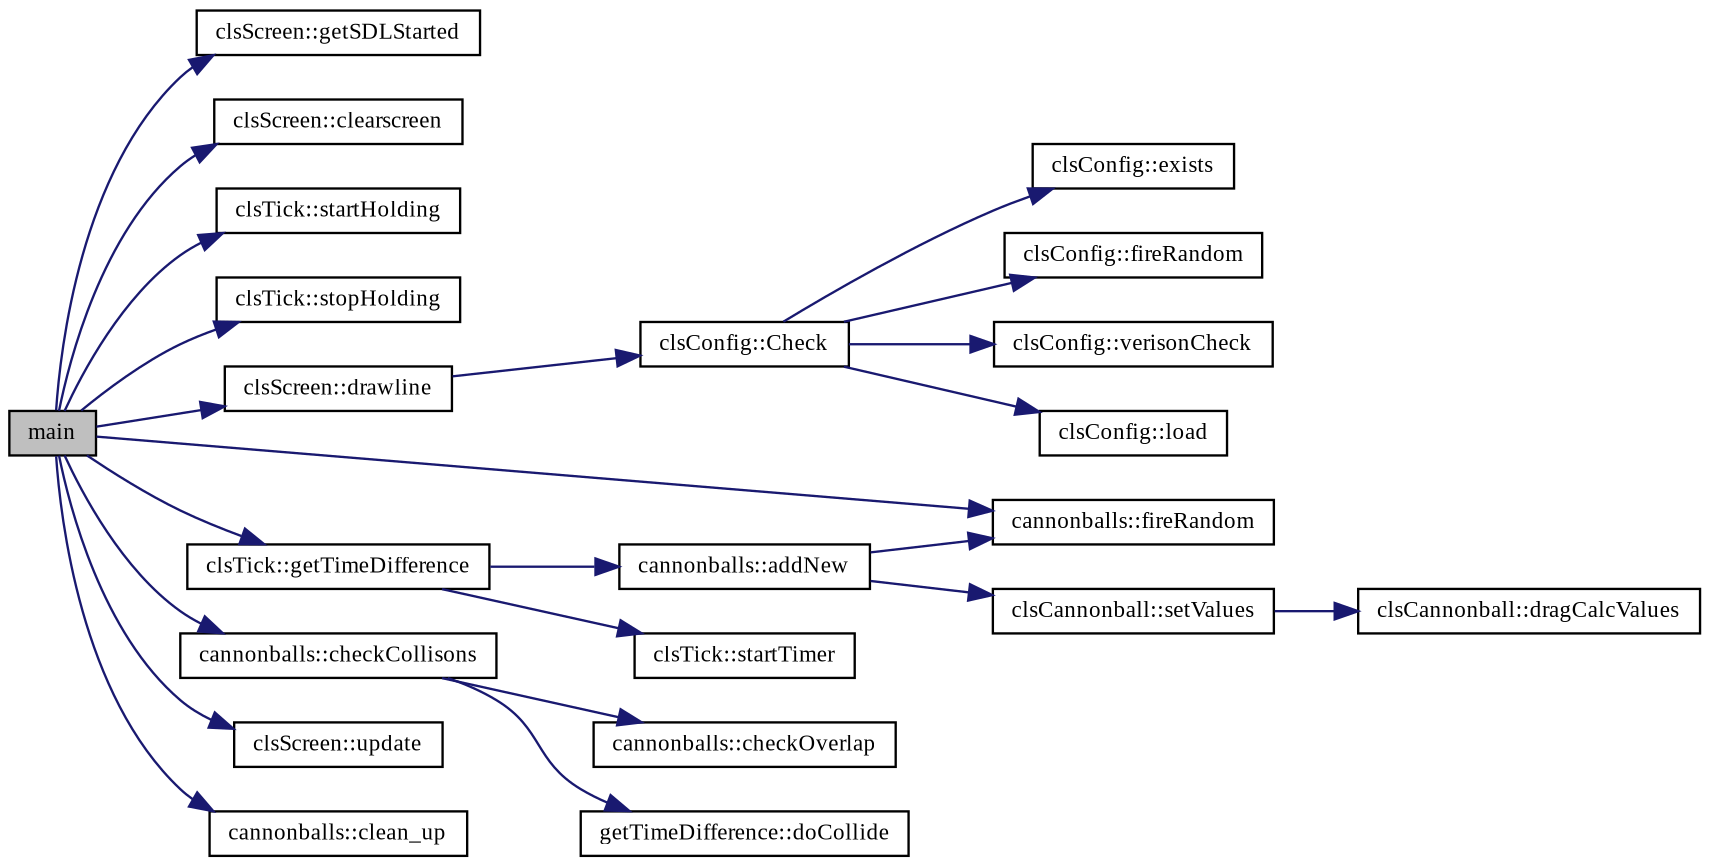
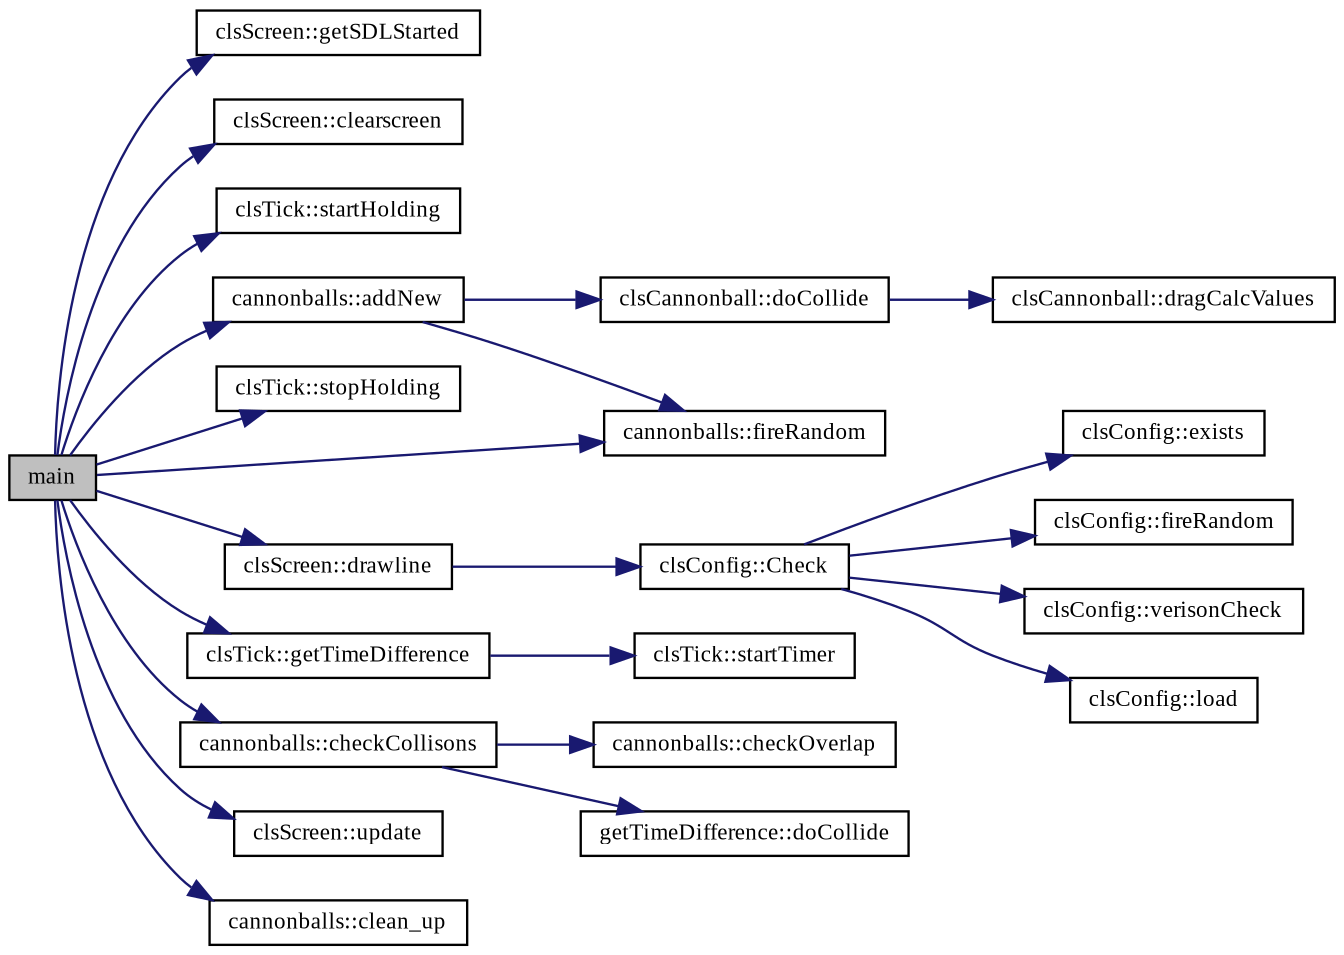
(542, 567) -> (131, 384)
(1133, 611) -> (745, 300)
